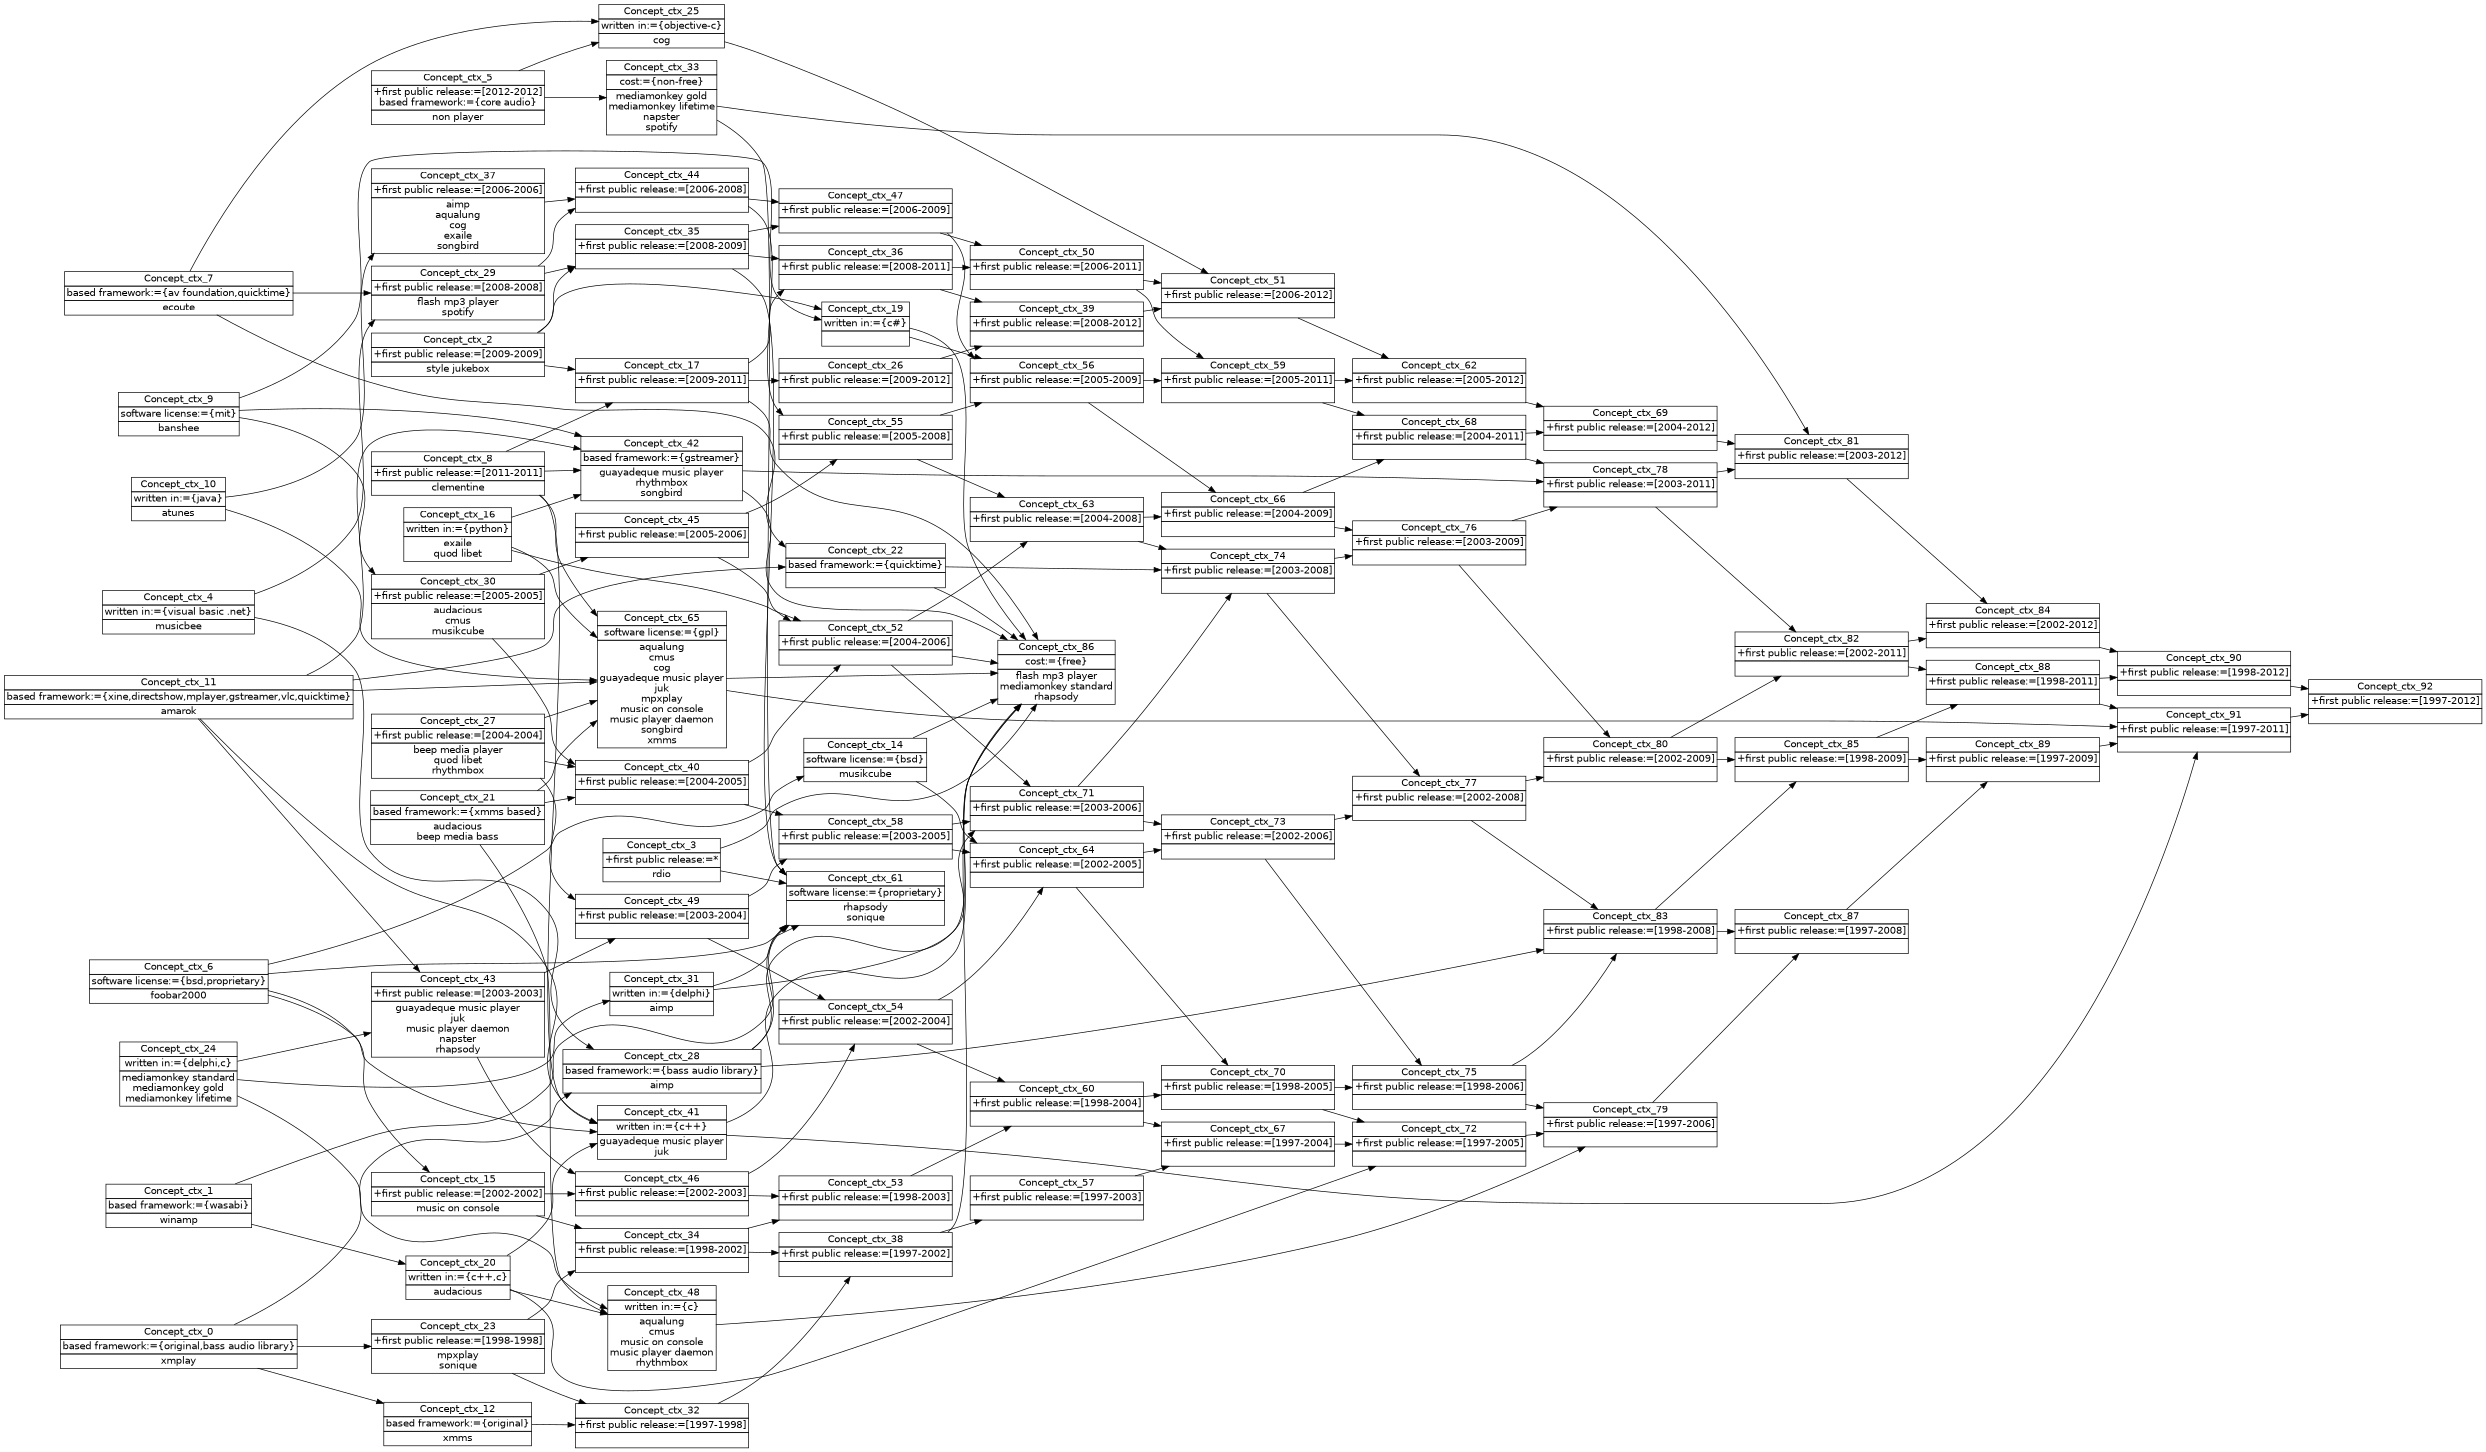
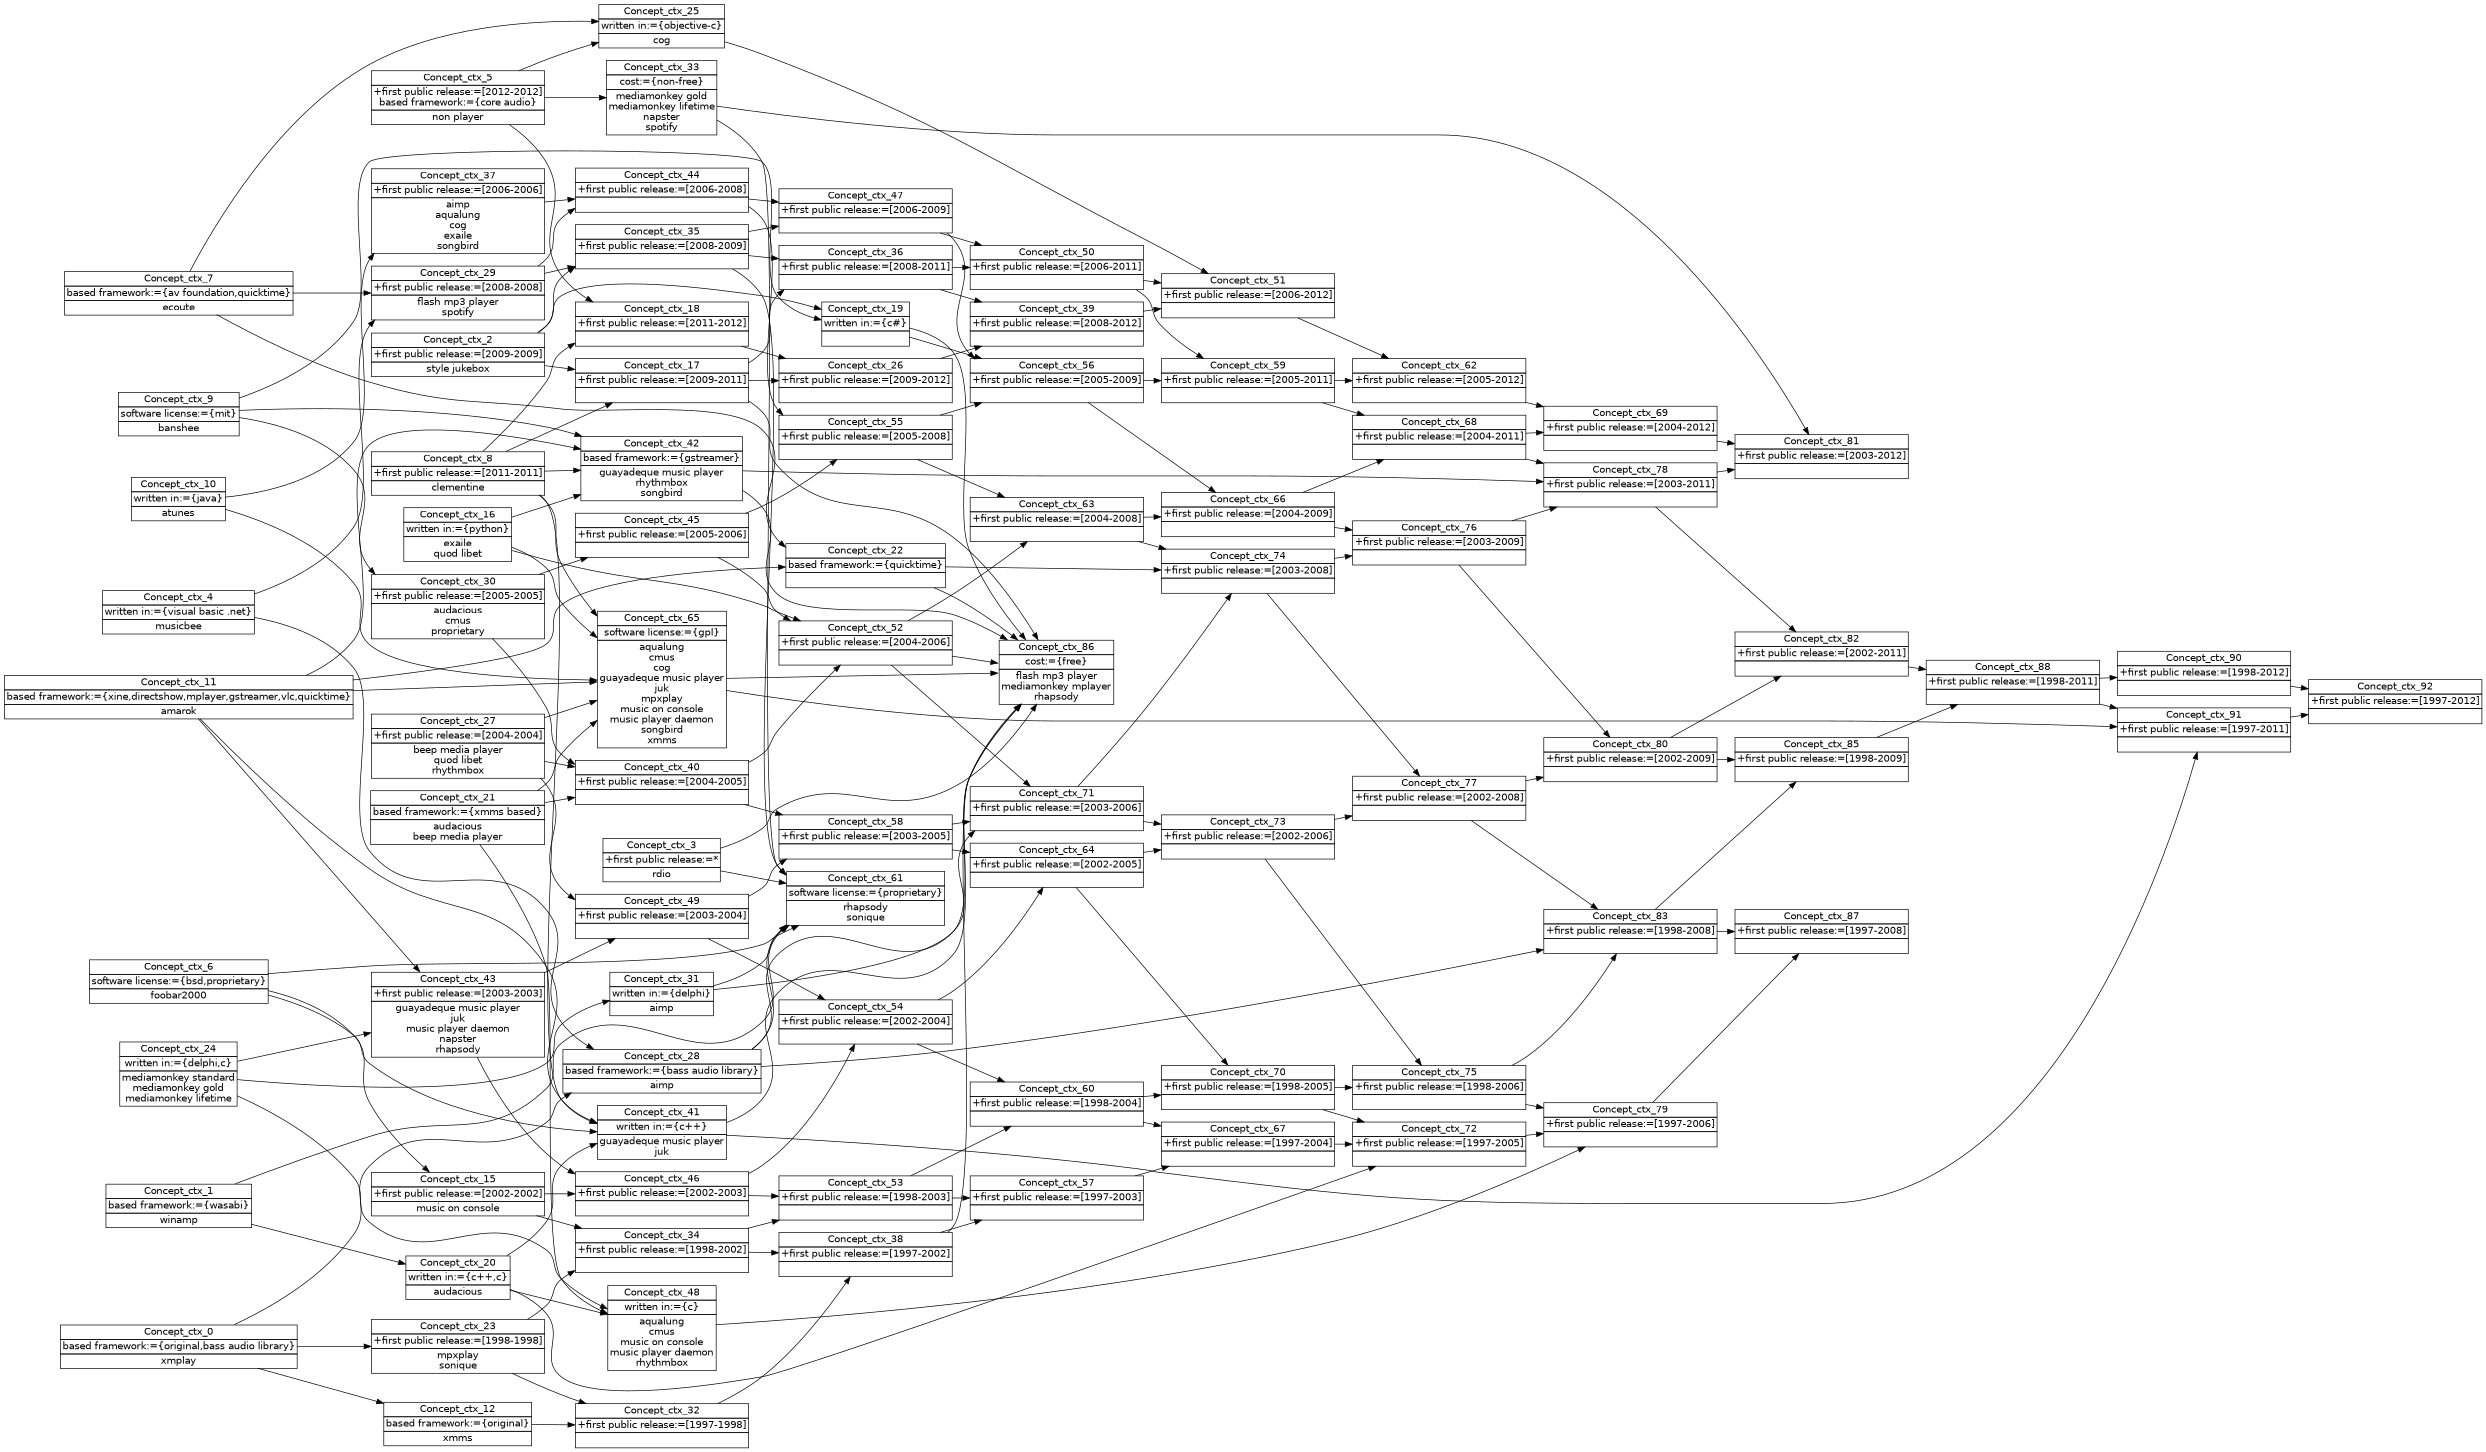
none -> (662, 324)
(2013, 626) -> none
(458, 631) -> (458, 631)
(1056, 686) -> (1056, 686)
(865, 760) -> none
(2013, 760) -> none
(458, 837) -> (458, 837)
none -> (957, 1198)
